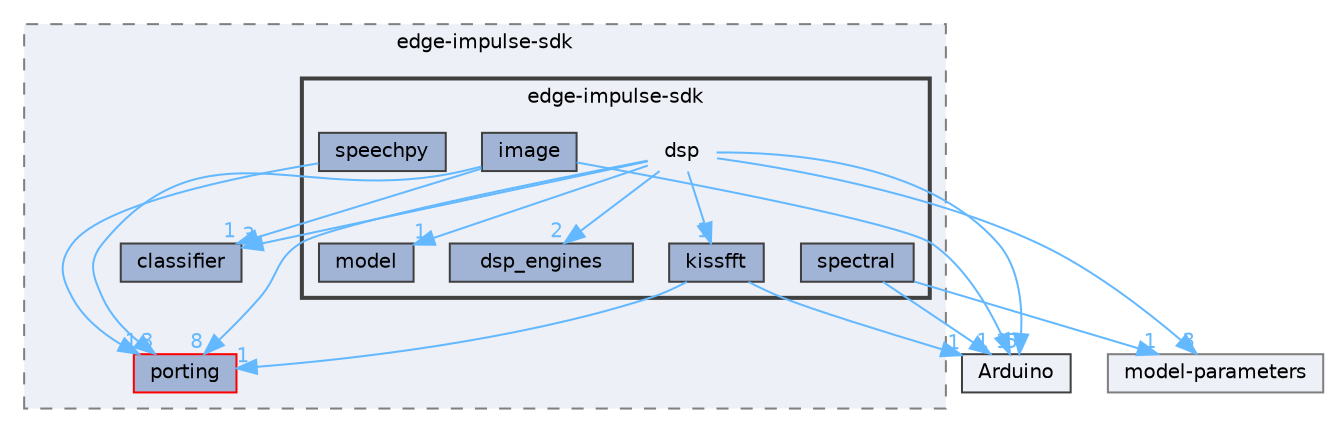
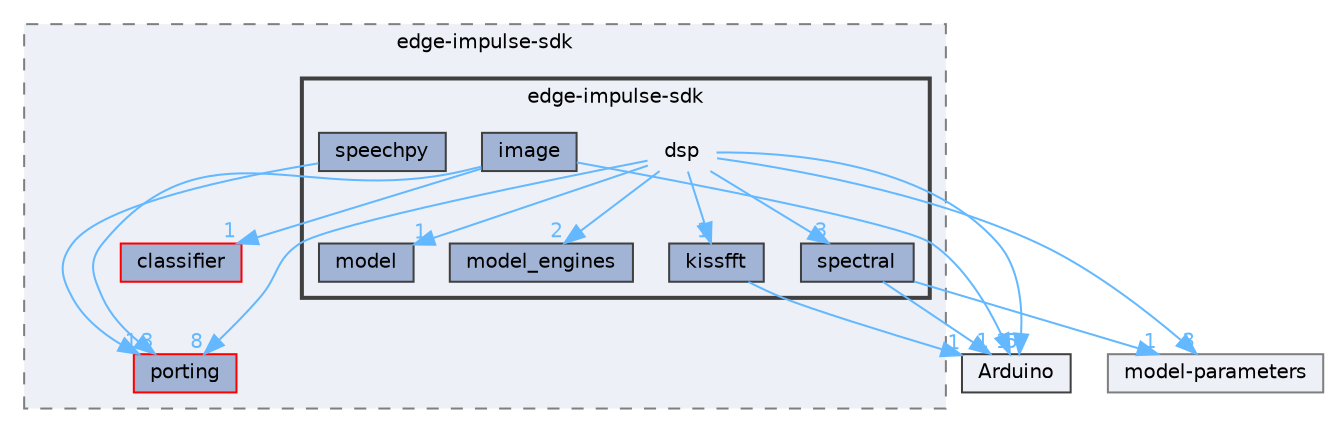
(455, 202) -> (783, 216)
(181, 263) -> (181, 263)
(541, 263) -> (541, 263)
(475, 339) -> none
